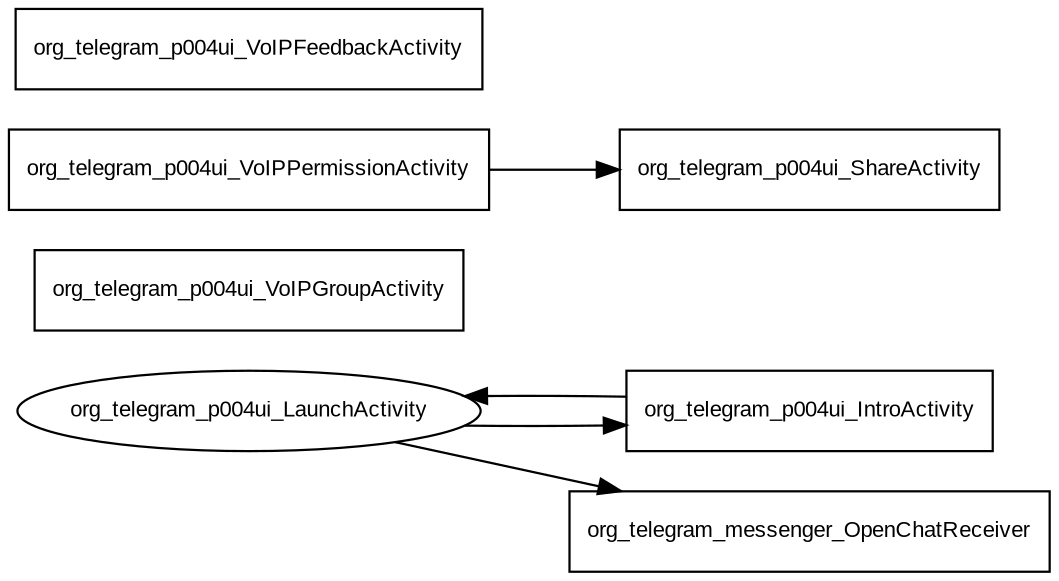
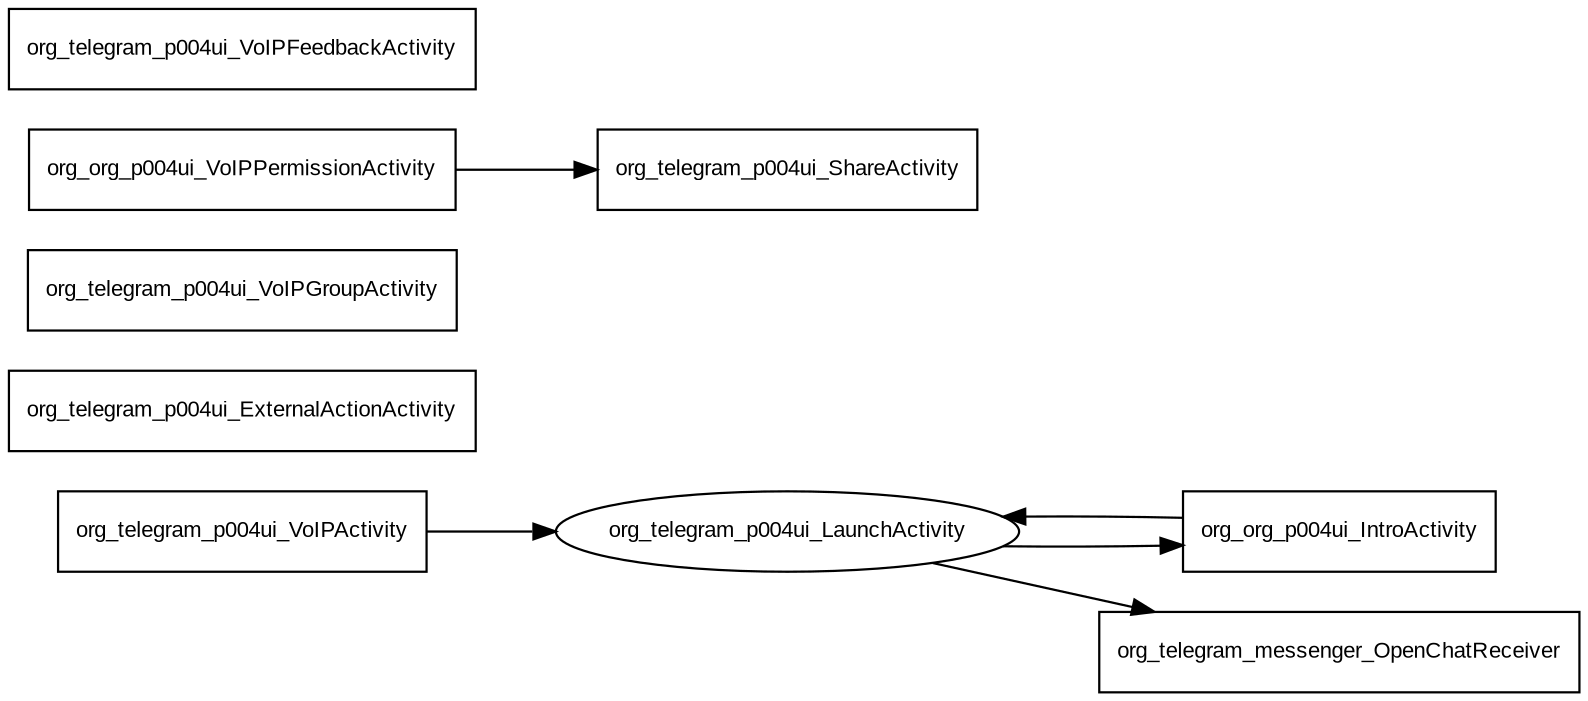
(249, 170) -> (242, 170)
none -> (242, 411)
(810, 411) -> (1339, 532)
none -> (242, 532)
